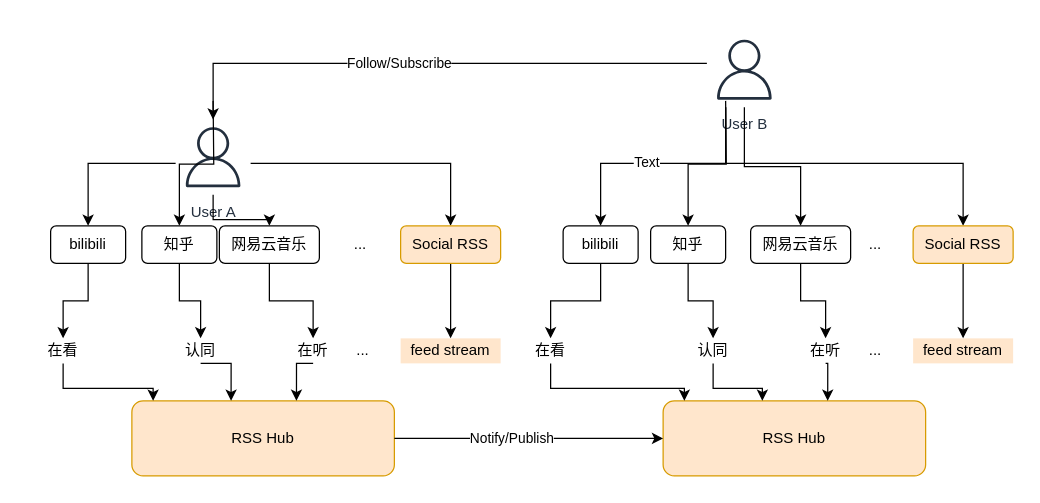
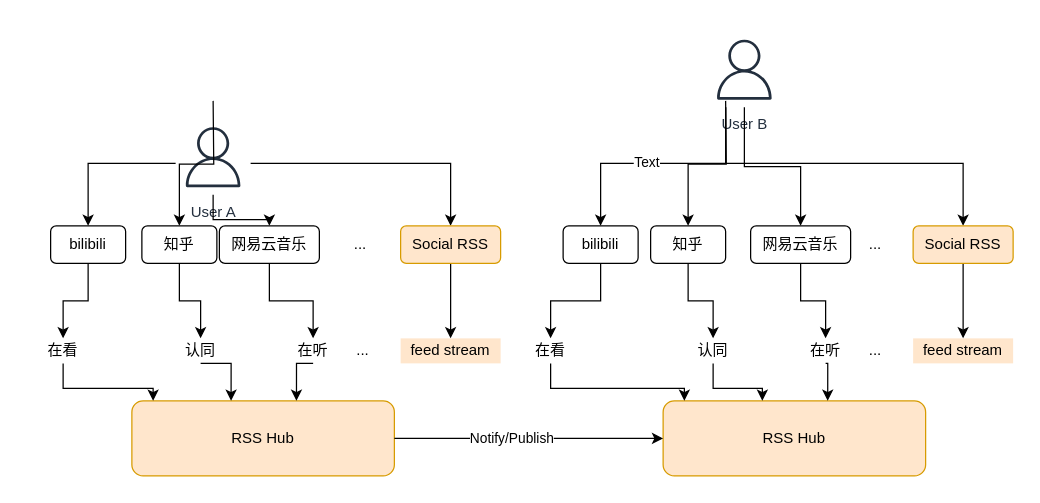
(443, 63) -> none
